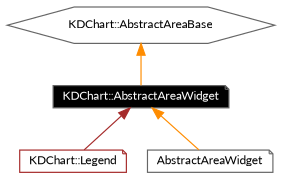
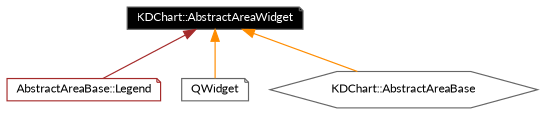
(141, 70) -> (306, 53)
(73, 161) -> (84, 90)
(210, 161) -> (215, 90)
